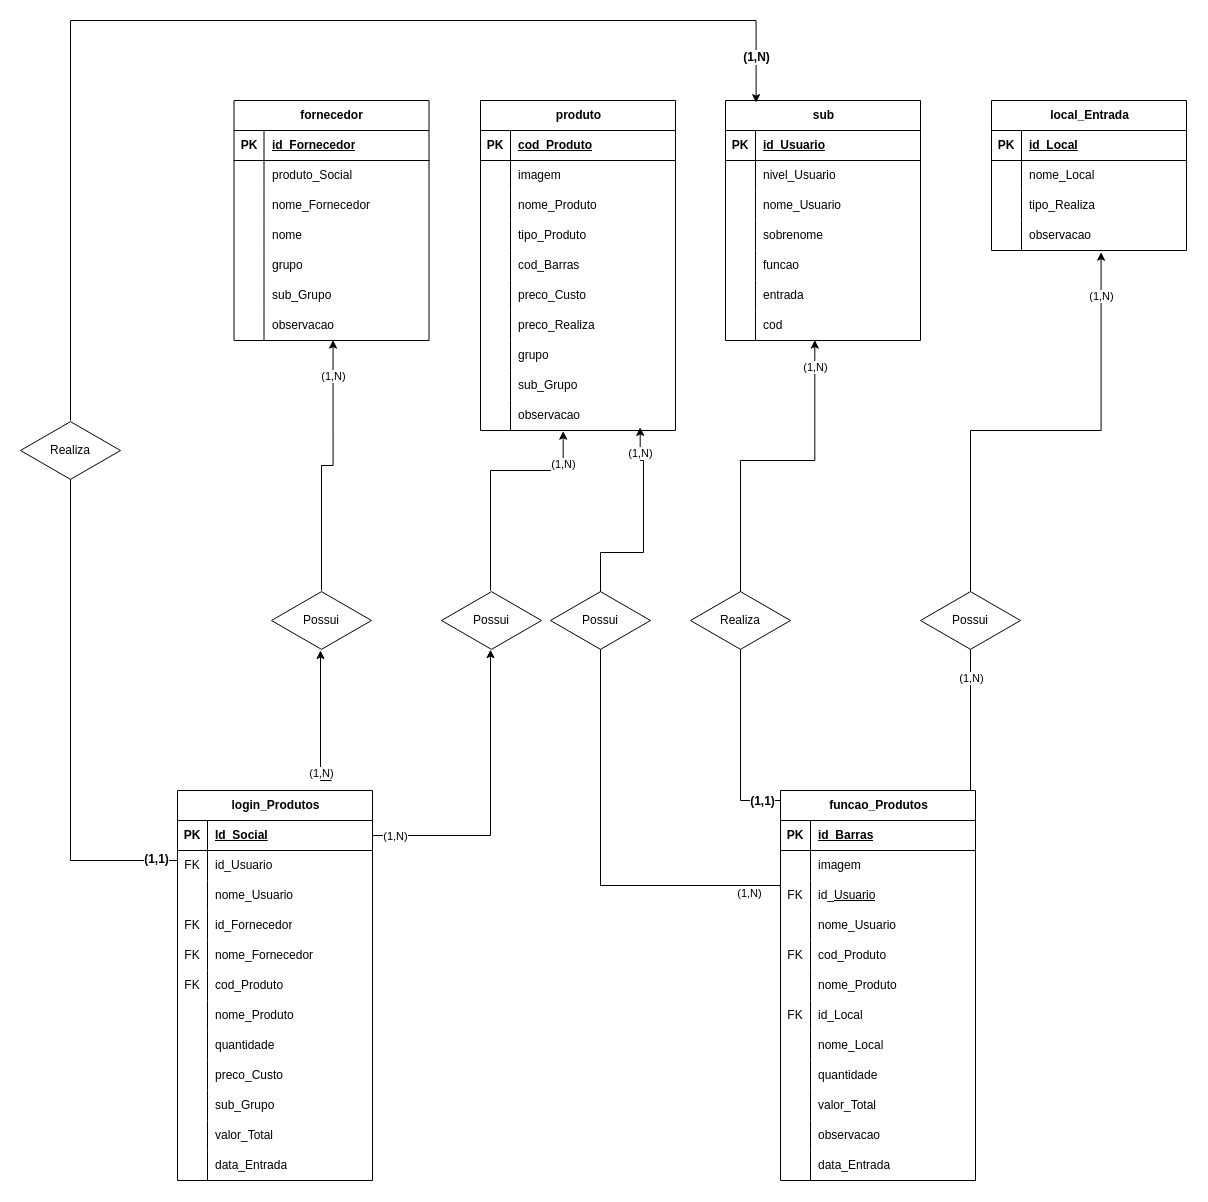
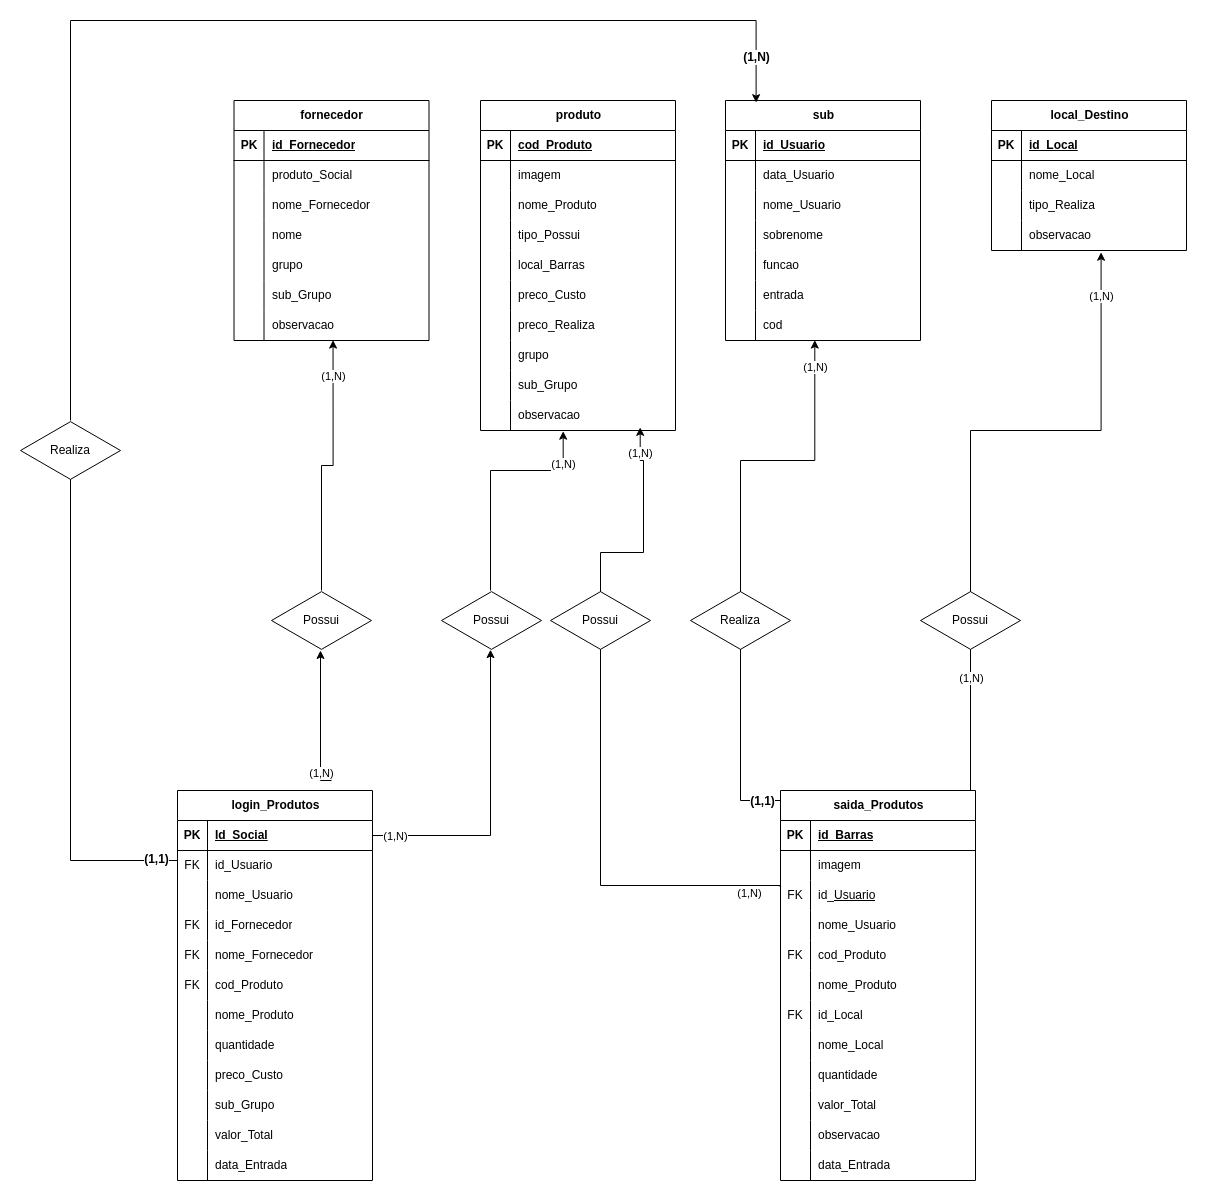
(1090, 116) -> (1090, 116)
(803, 176) -> (802, 176)
(557, 236) -> (552, 236)
(552, 266) -> (556, 266)
(879, 806) -> (879, 806)
